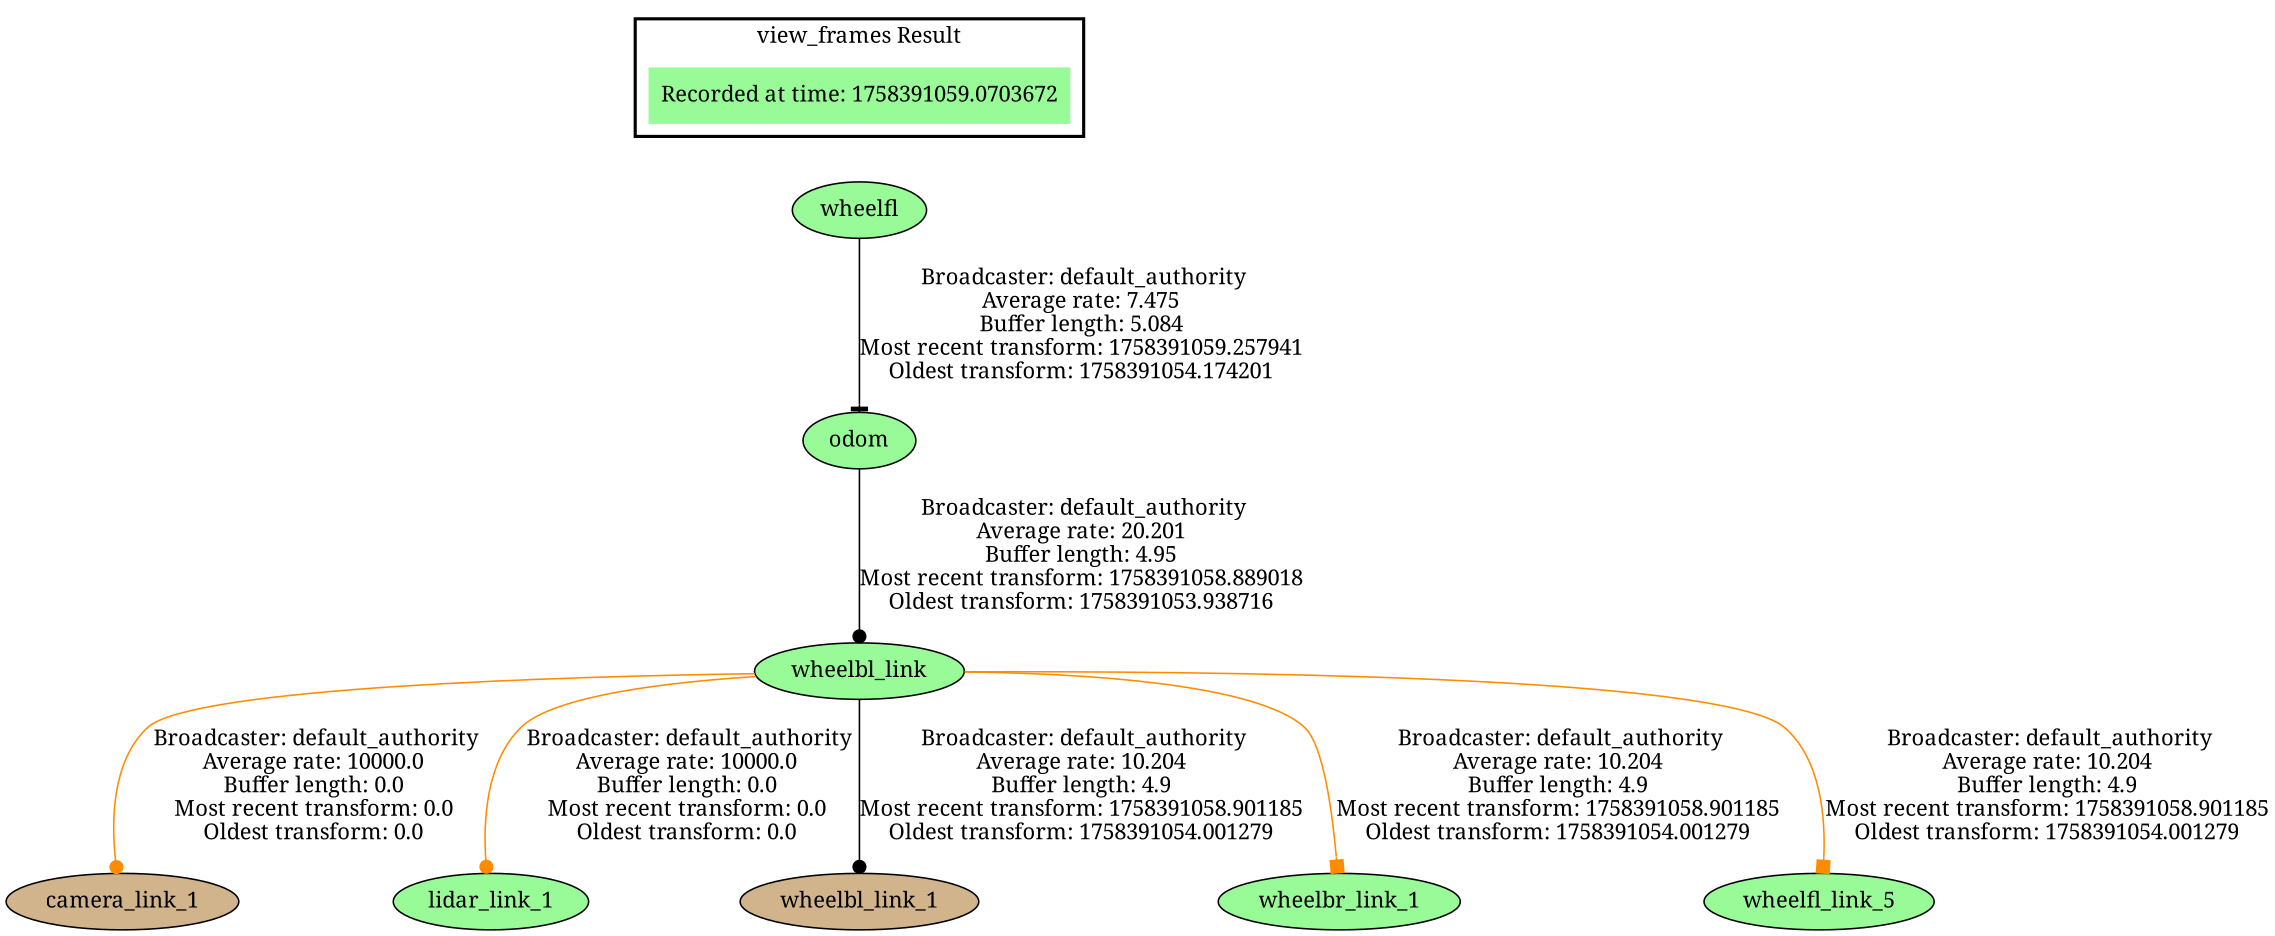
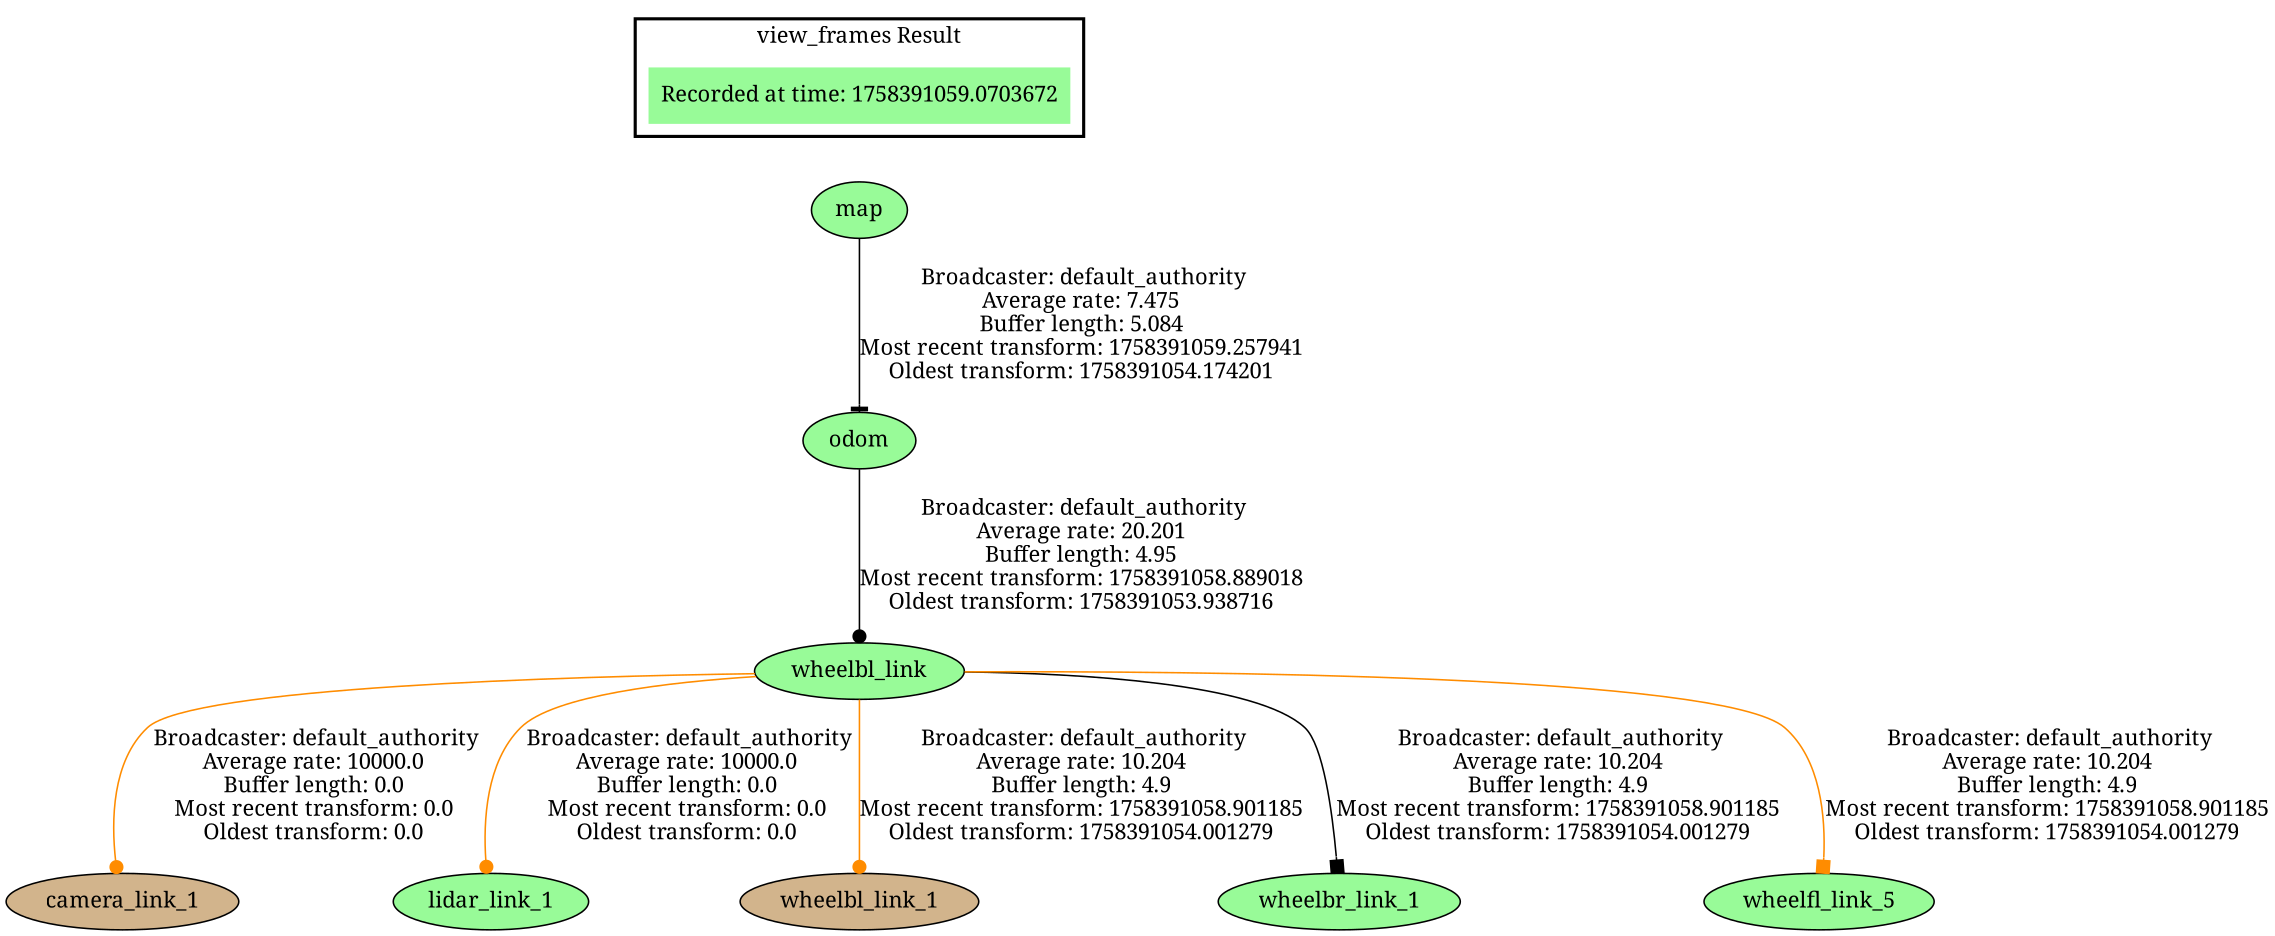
(859, 210) -> (859, 210)
(1205, 691) -> (1205, 691)
(859, 780) -> (859, 780)
